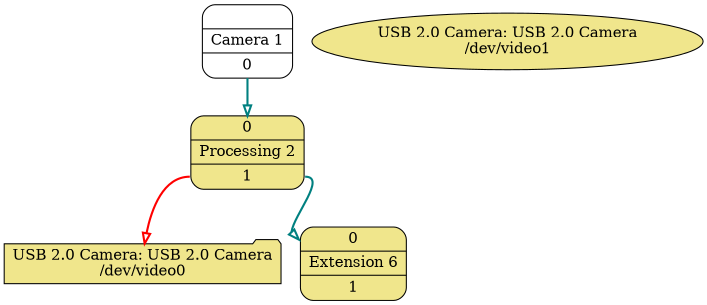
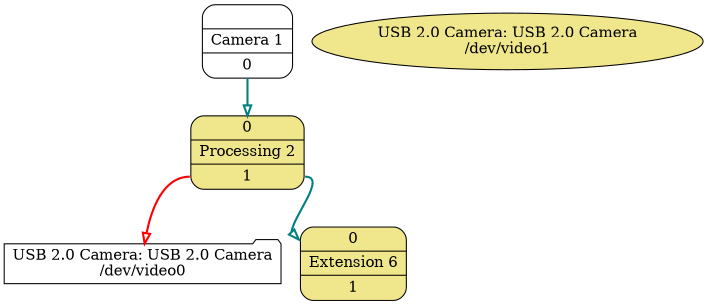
(143, 264) -> (143, 264)
